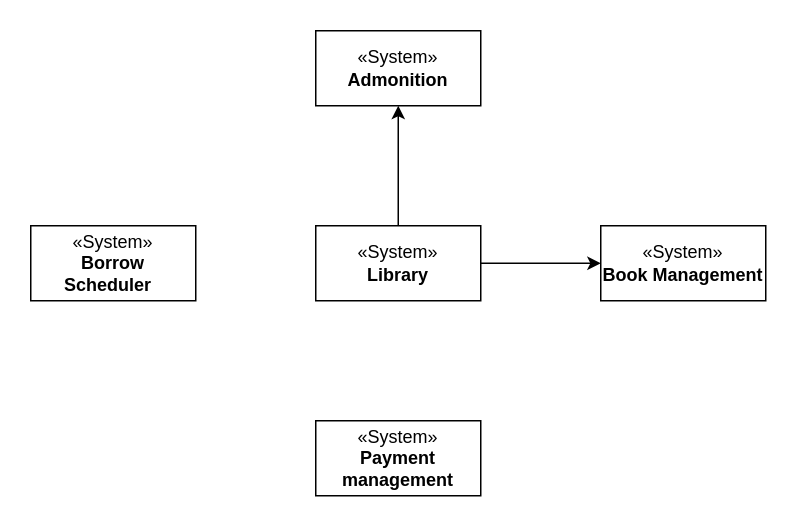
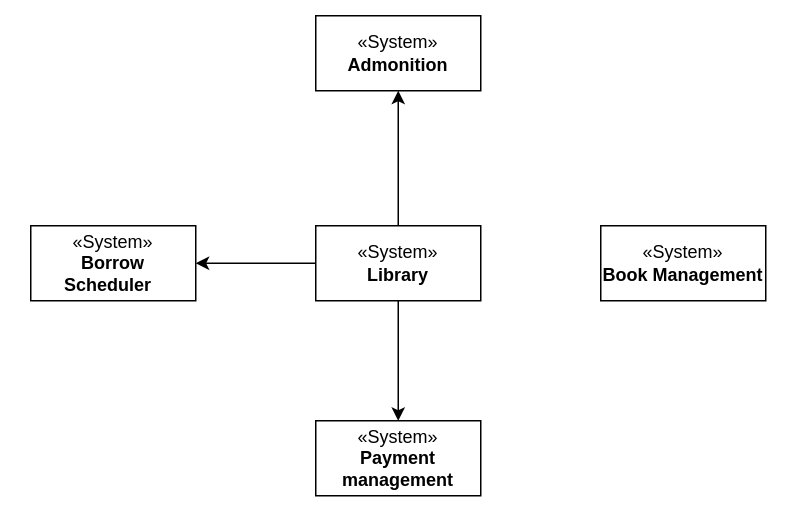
(398, 68) -> (398, 53)
none -> (261, 263)
(536, 263) -> none
none -> (398, 356)
